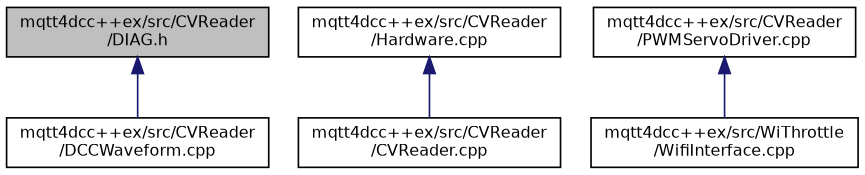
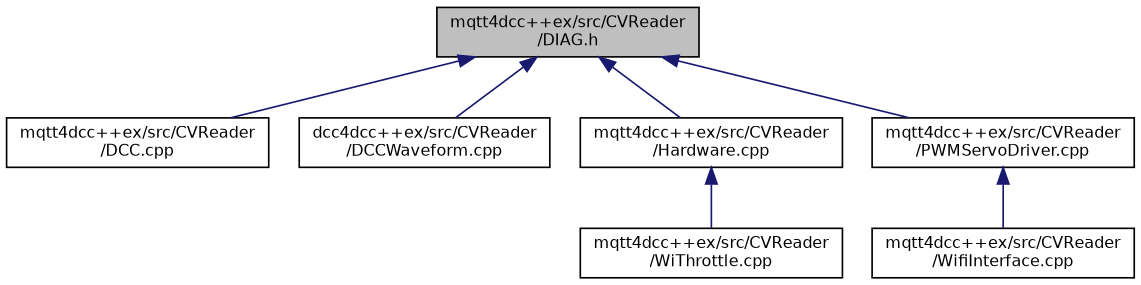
none -> (793, 89)
none -> (647, 93)
none -> (138, 143)
(138, 143) -> (425, 143)
(429, 143) -> (711, 253)
(725, 143) -> (1003, 253)
